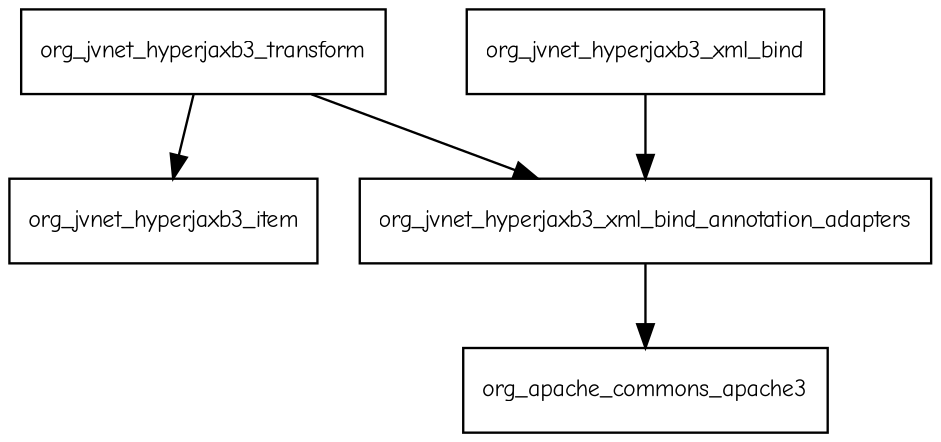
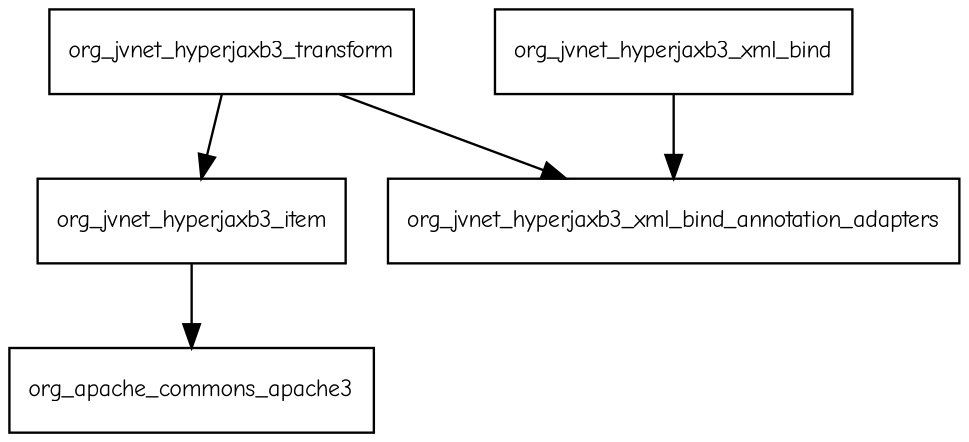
(645, 294) -> (192, 294)
